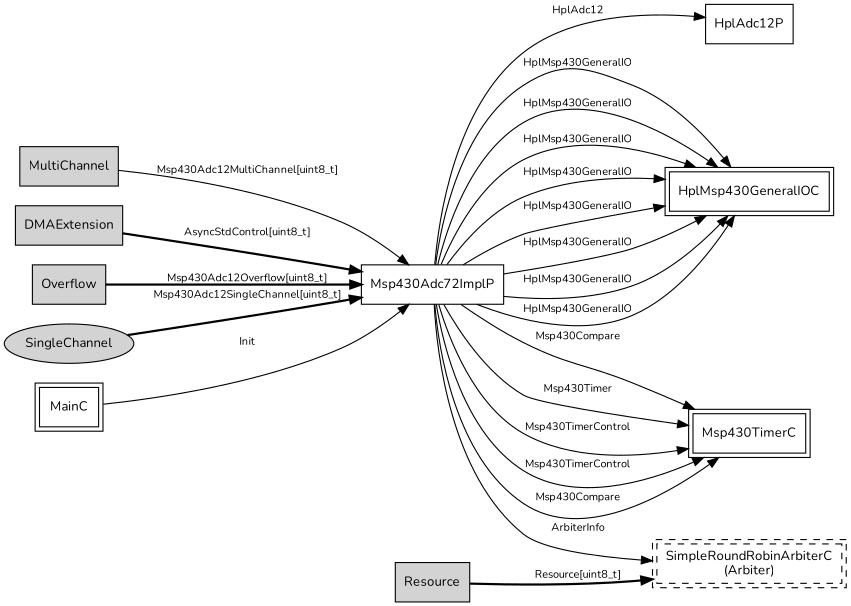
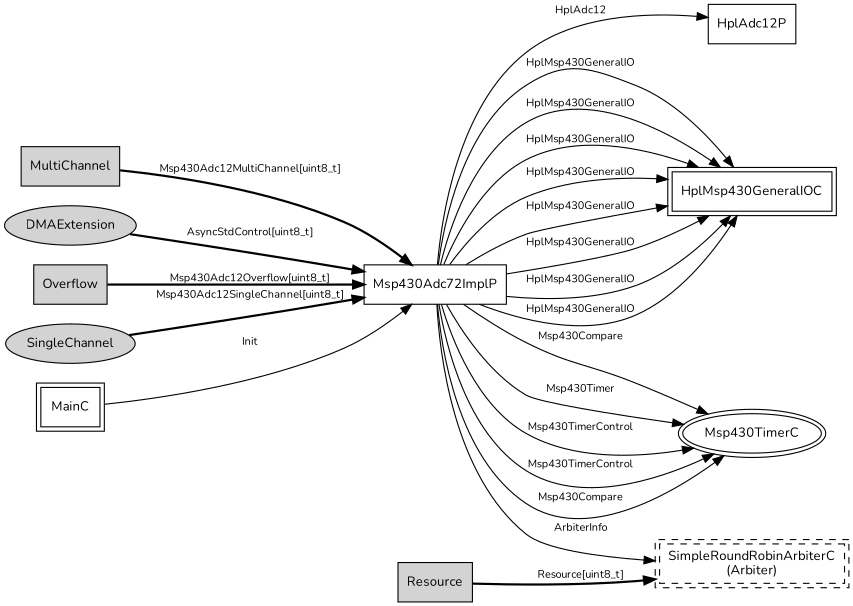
(265, 197) -> (267, 197)
(69, 225) -> (70, 225)
(749, 433) -> (752, 433)
